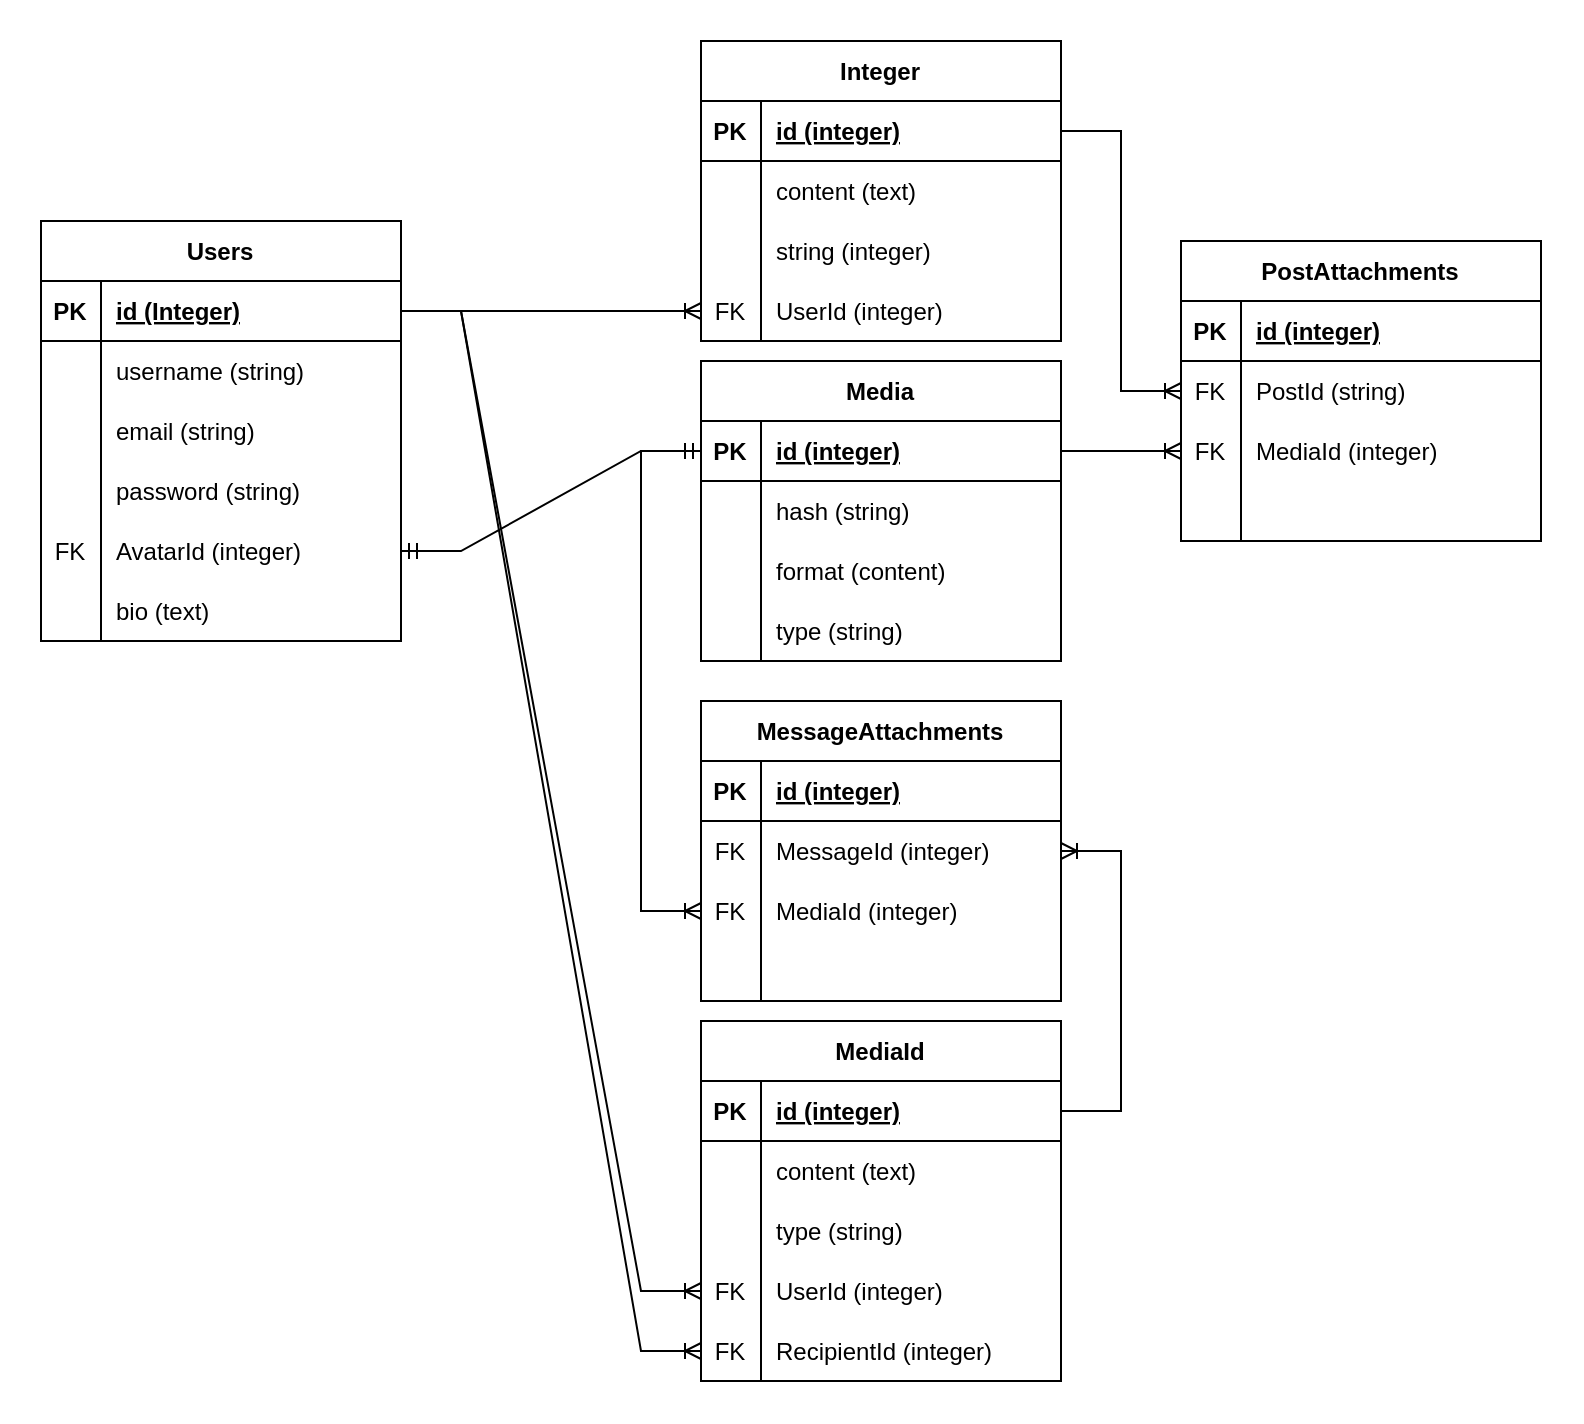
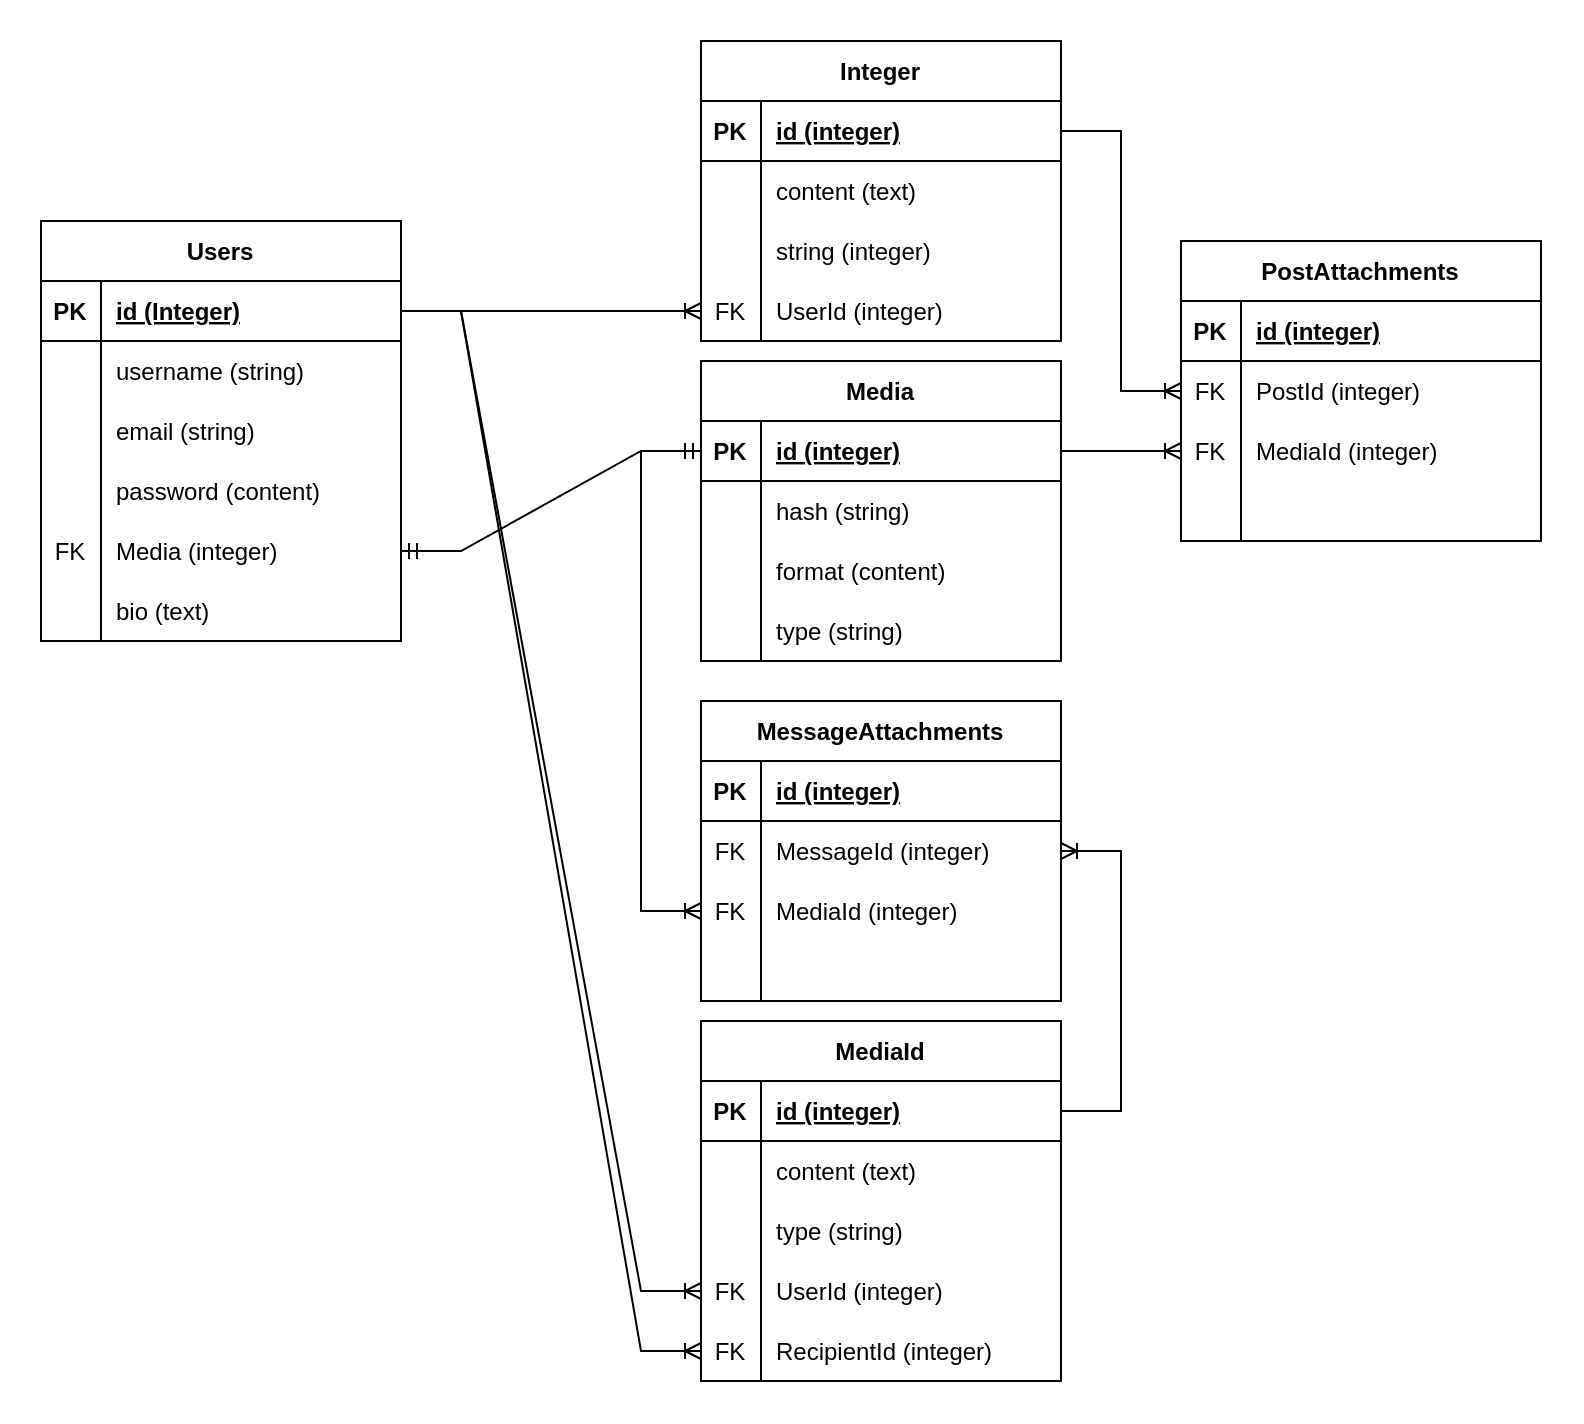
(1351, 392) -> (1357, 392)
(224, 492) -> (234, 492)
(231, 552) -> (207, 552)
